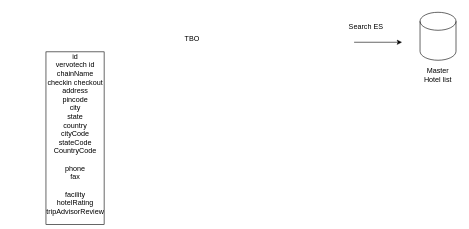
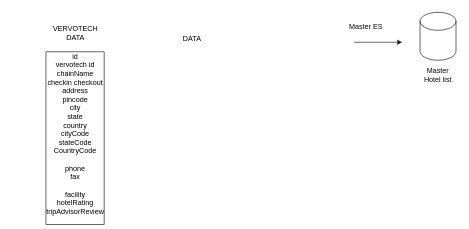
(366, 27) -> (366, 27)
none -> (75, 33)
(192, 39) -> (192, 39)
